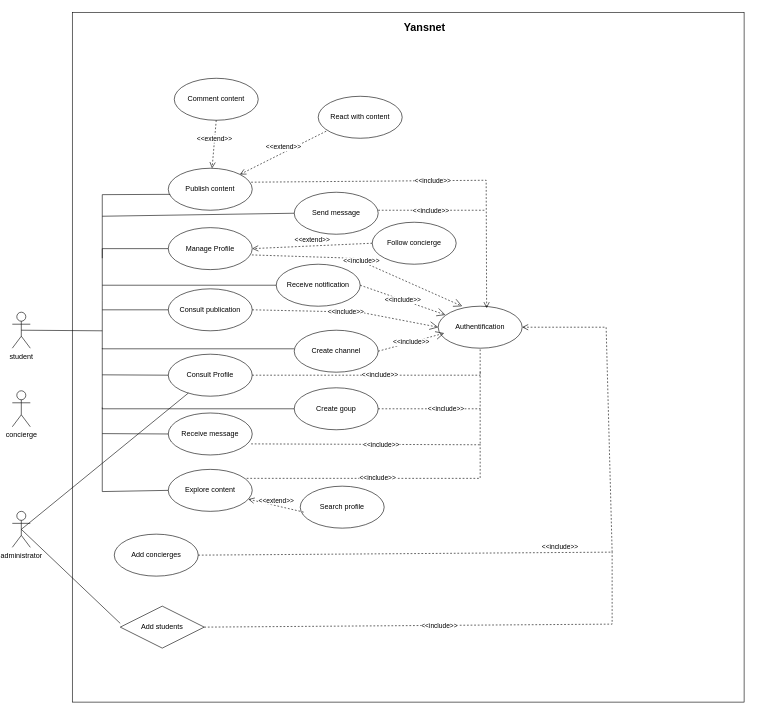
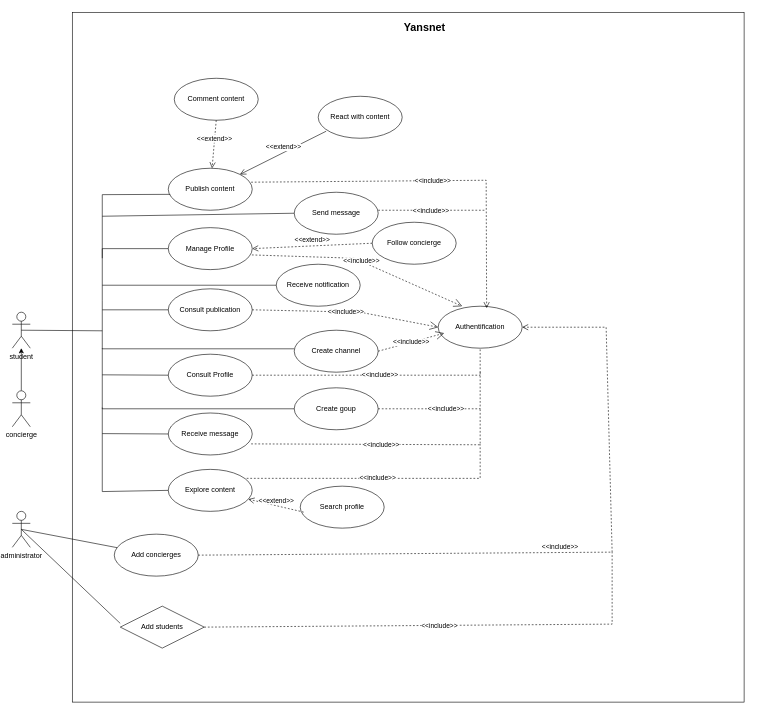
(264, 162) -> (264, 162)
(402, 300) -> none
none -> (21, 353)
(105, 461) -> (72, 539)
